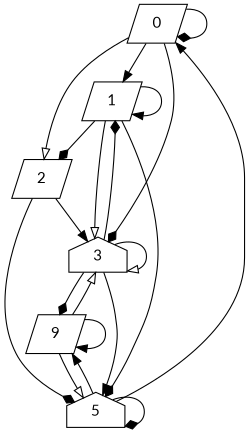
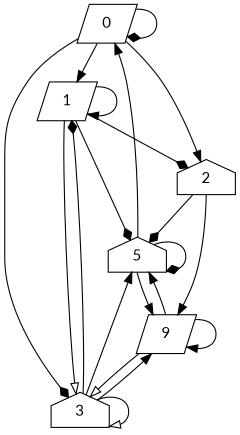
(72, 82) -> (168, 92)
(42, 179) -> (206, 179)
(68, 216) -> (201, 251)
(74, 287) -> (121, 381)
(68, 371) -> (160, 298)
